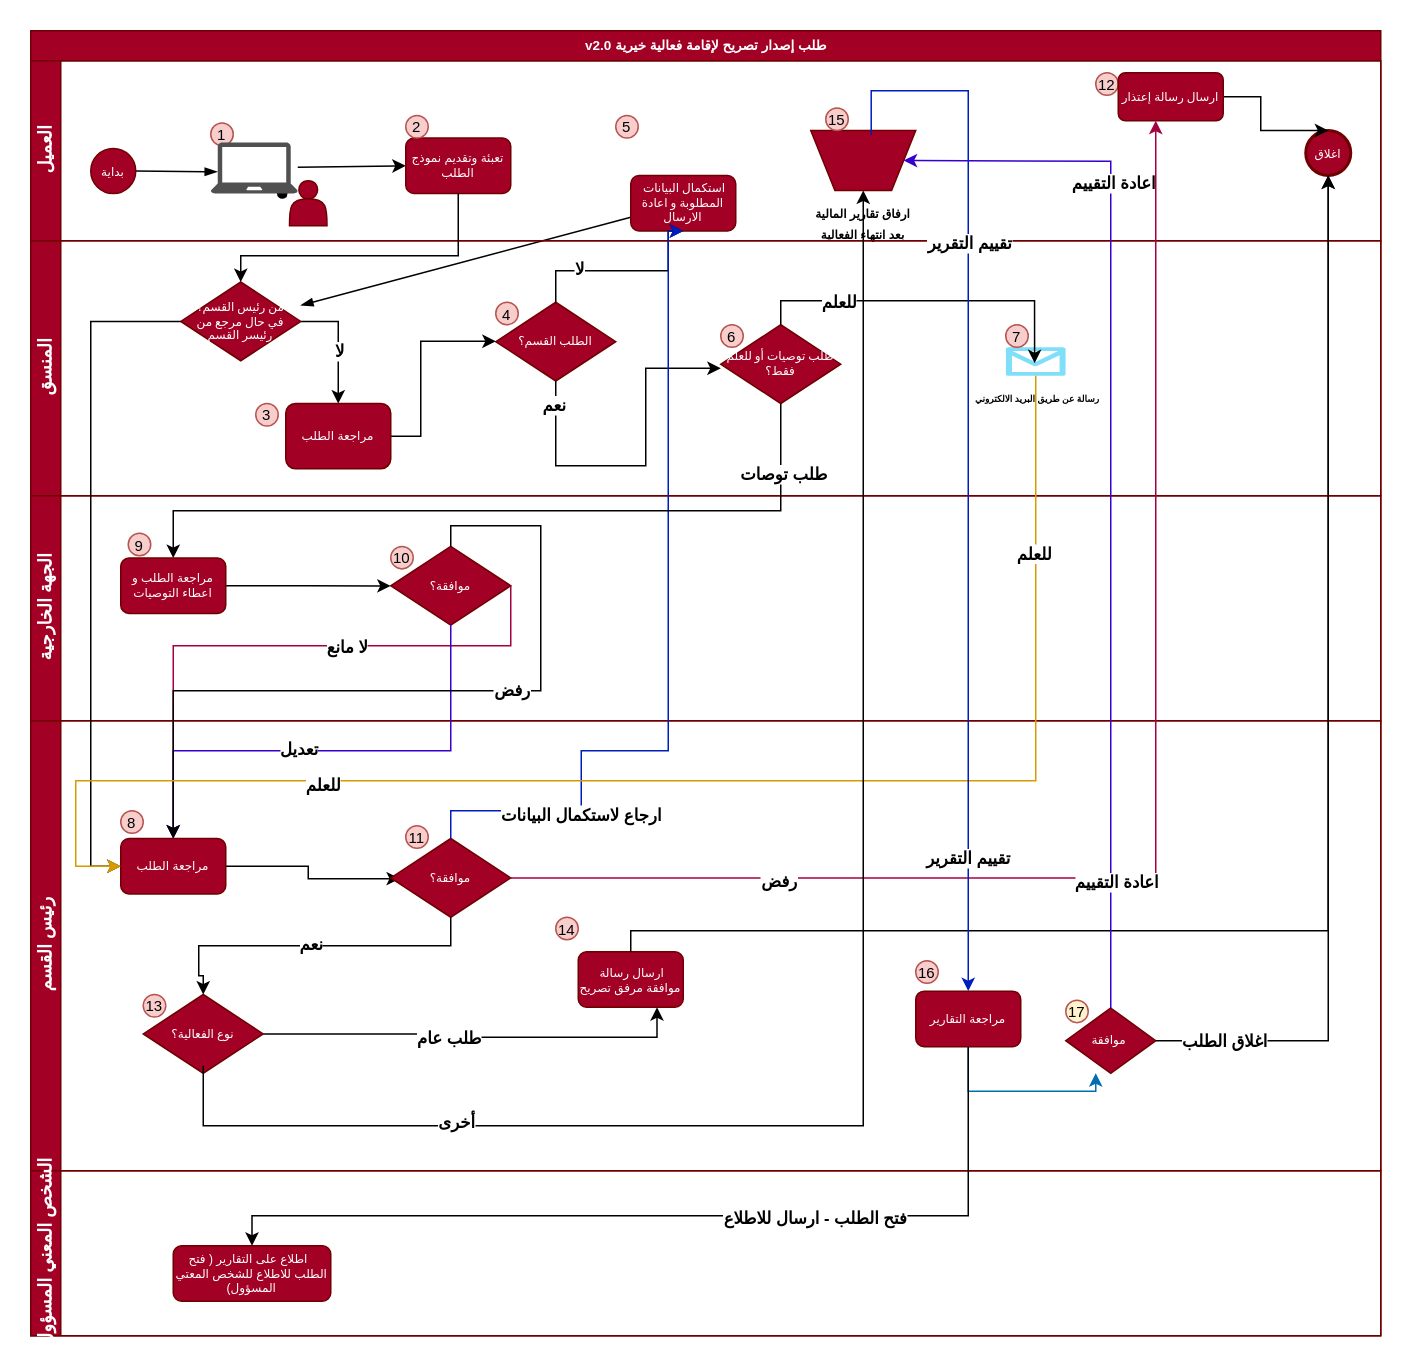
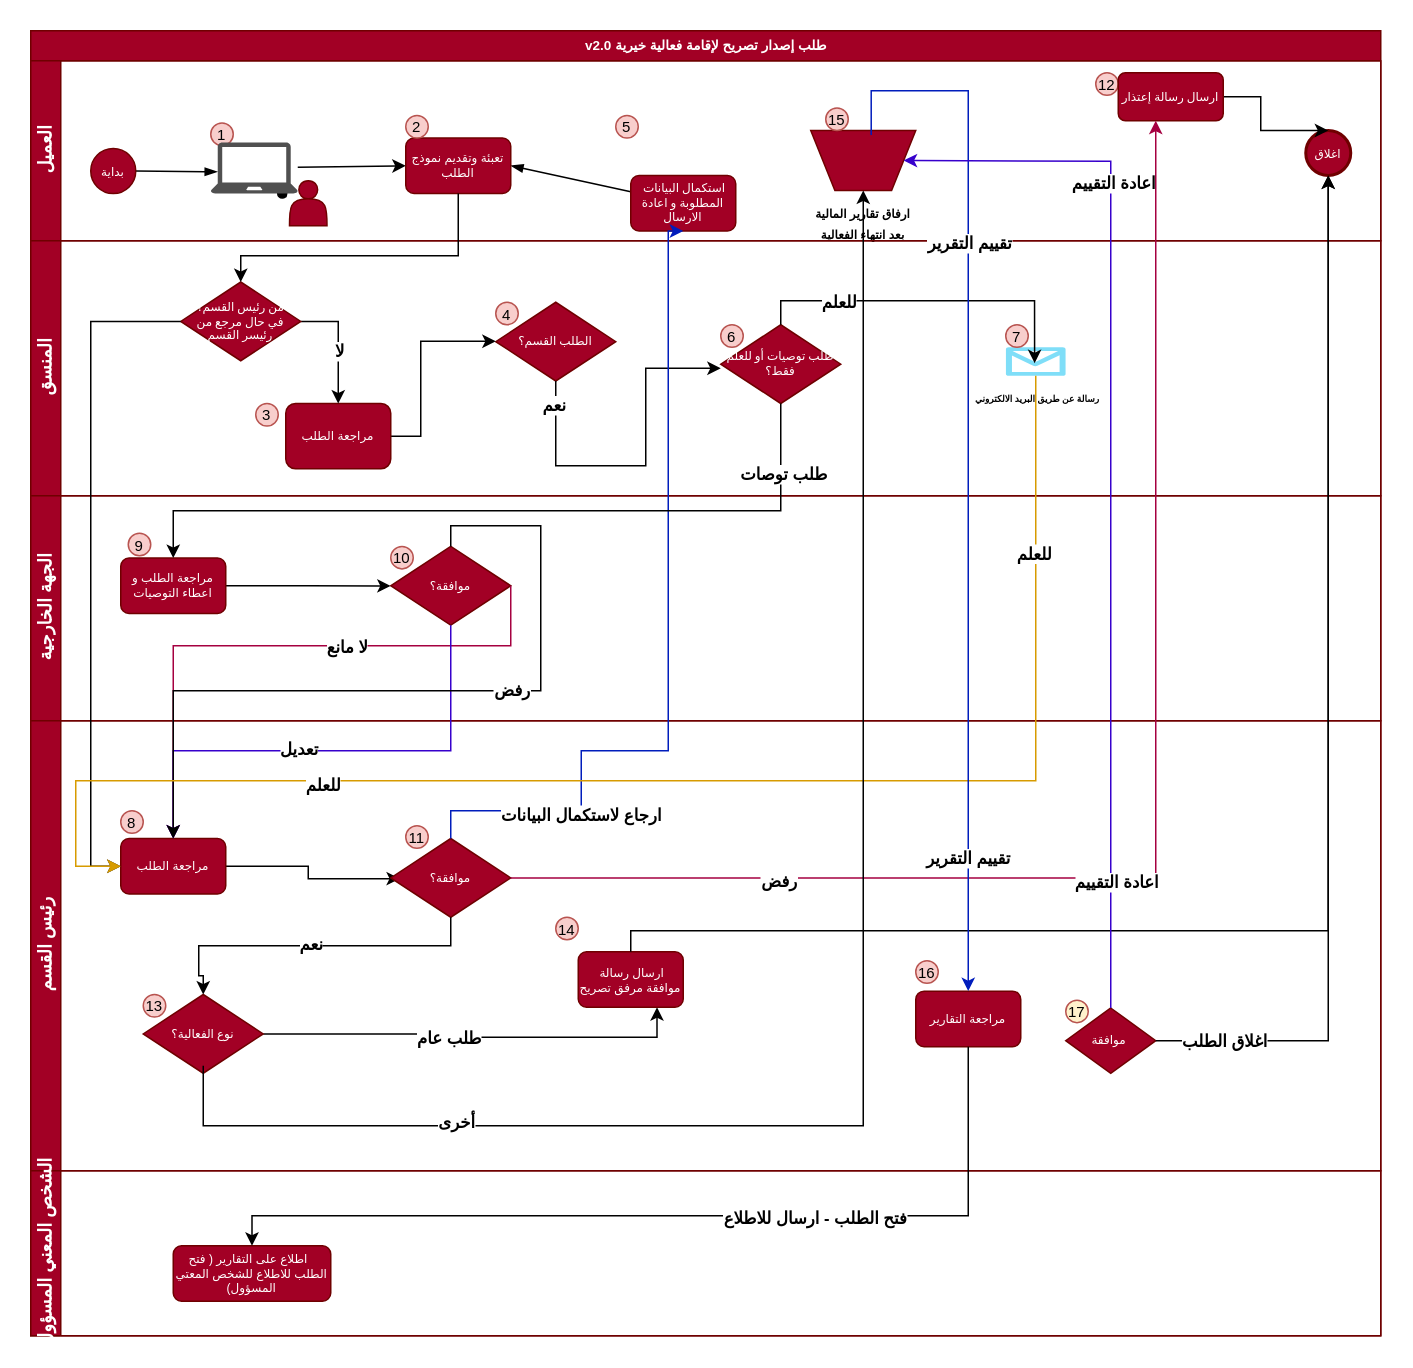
(595, 271) -> none
(425, 272) -> (577, 180)
(1038, 1091) -> none
